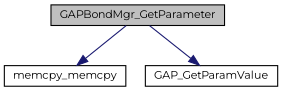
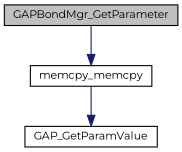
(170, 42) -> (91, 101)
